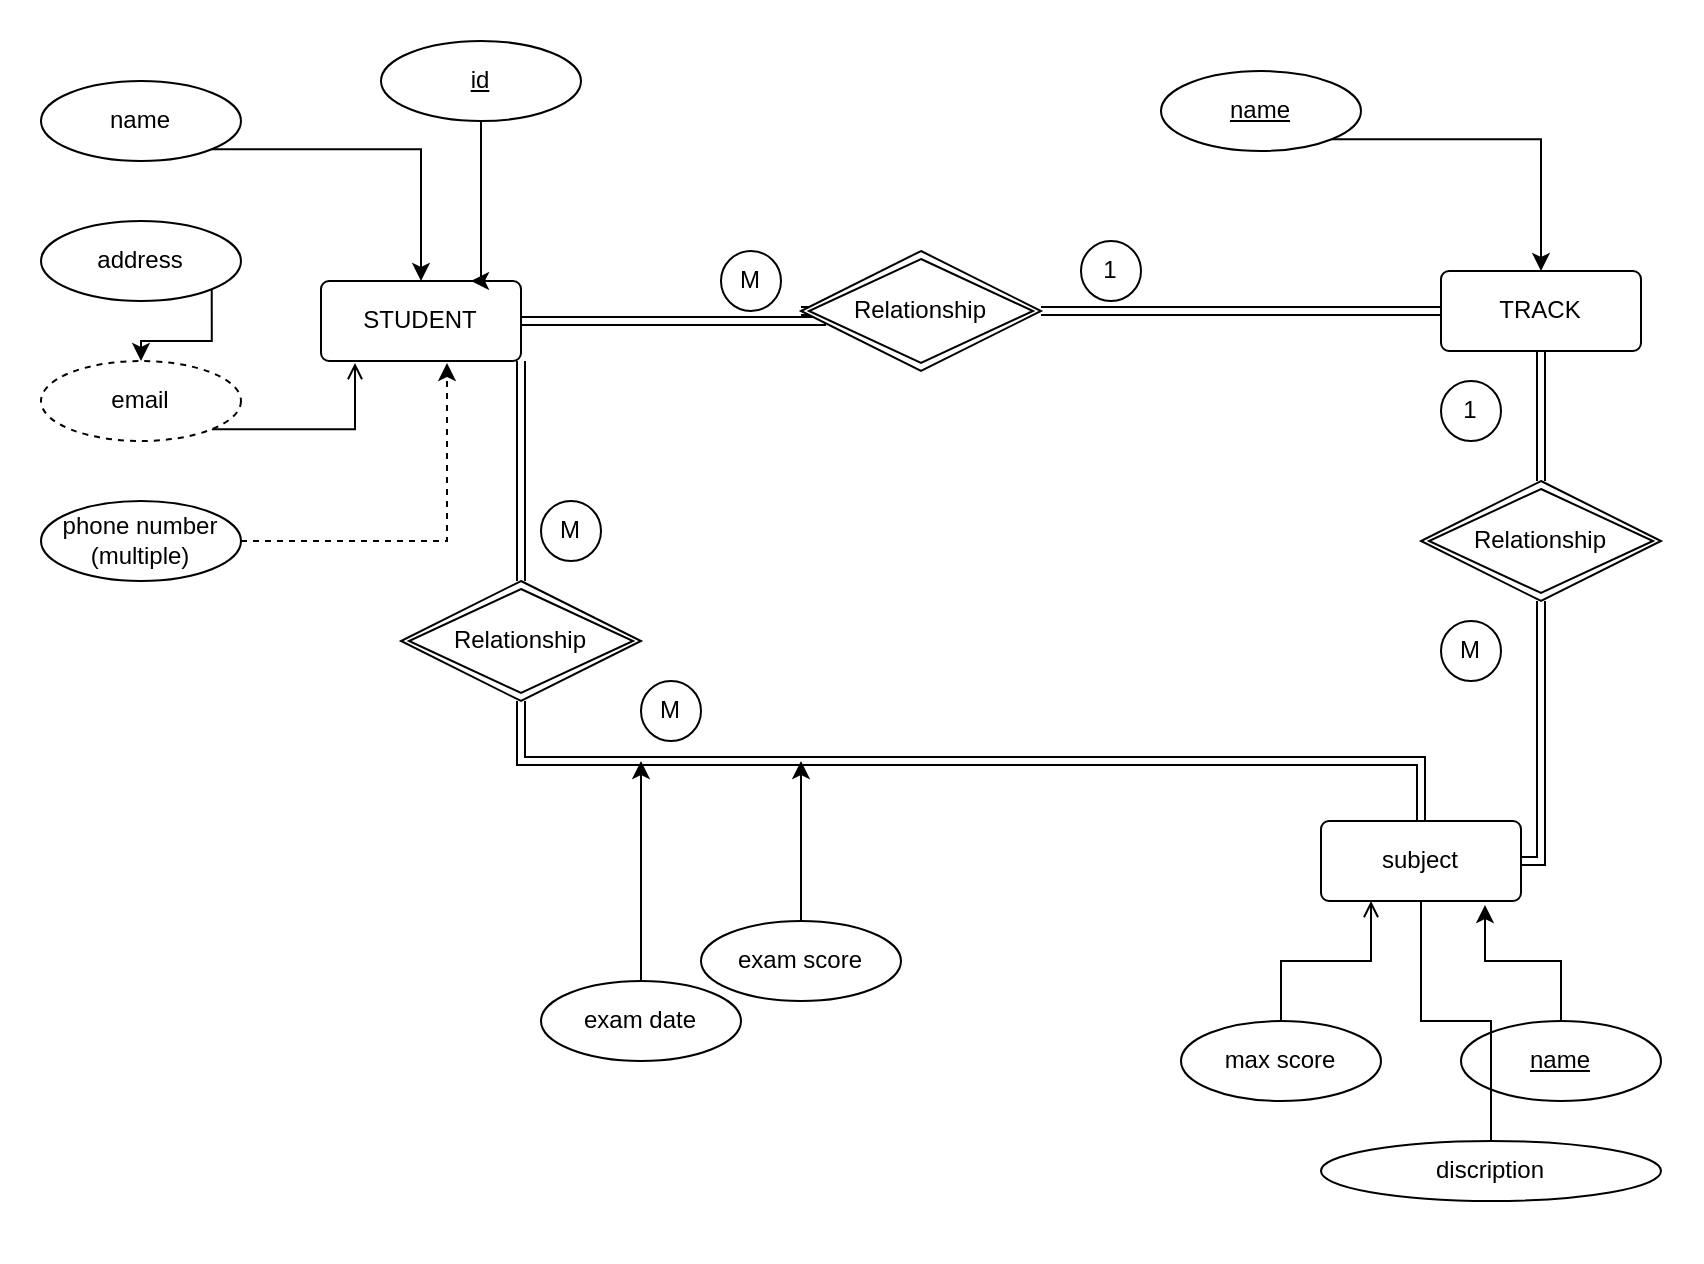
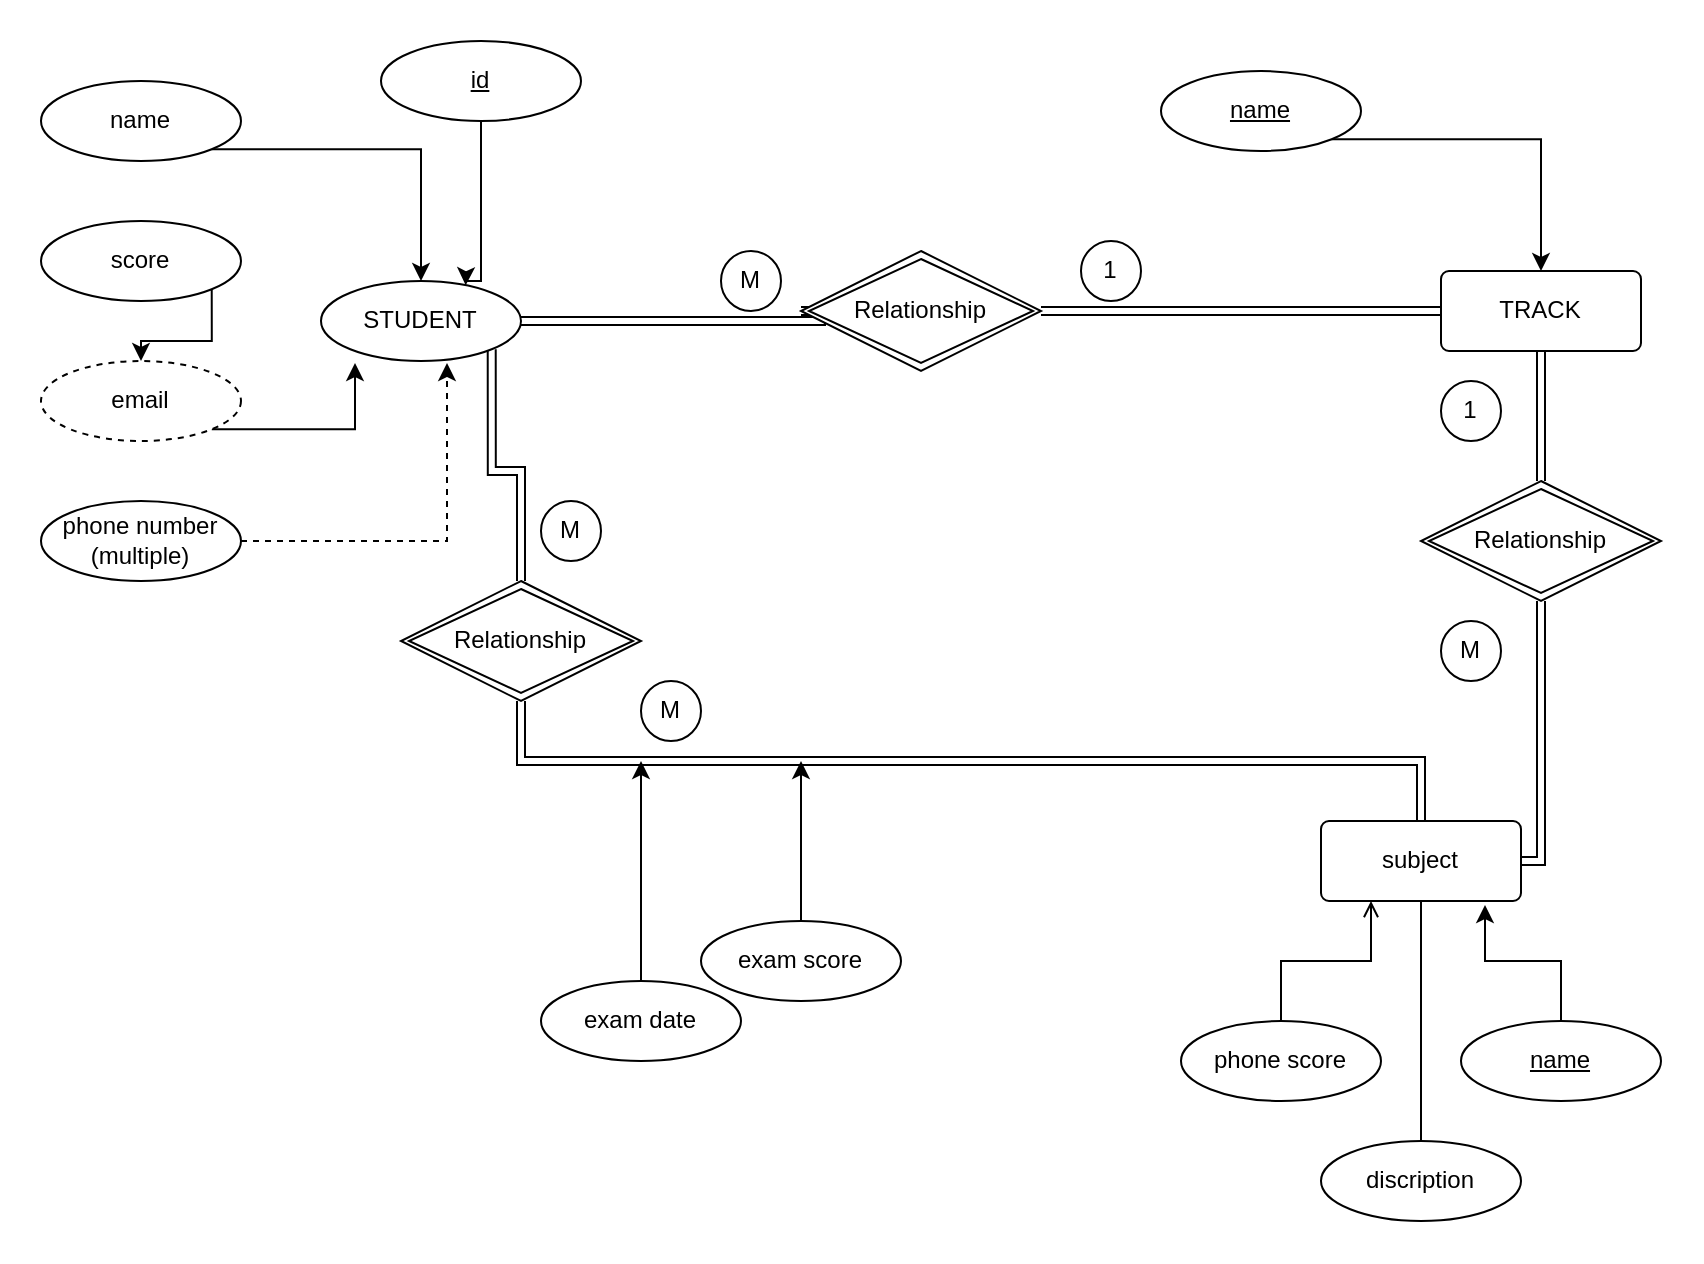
(141, 261) -> (141, 261)
(421, 321) -> (421, 321)
(355, 375) -> (355, 378)
(1281, 1061) -> (1281, 1061)
(1491, 1171) -> (1421, 1181)
